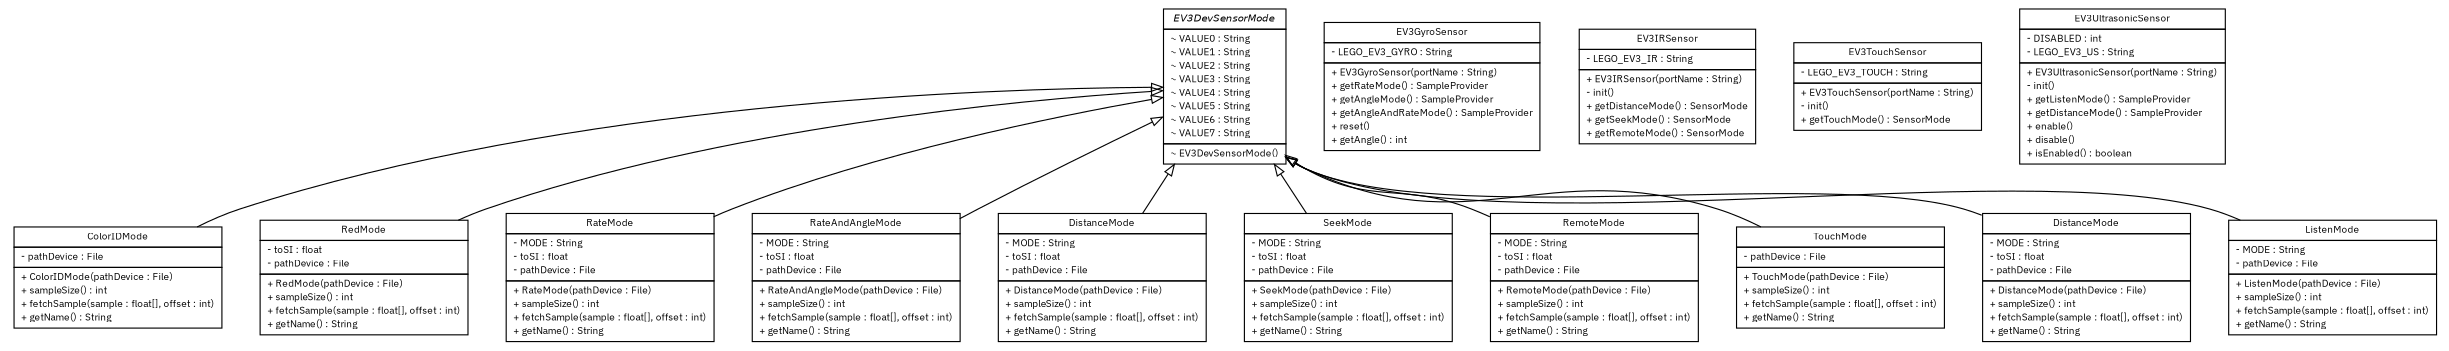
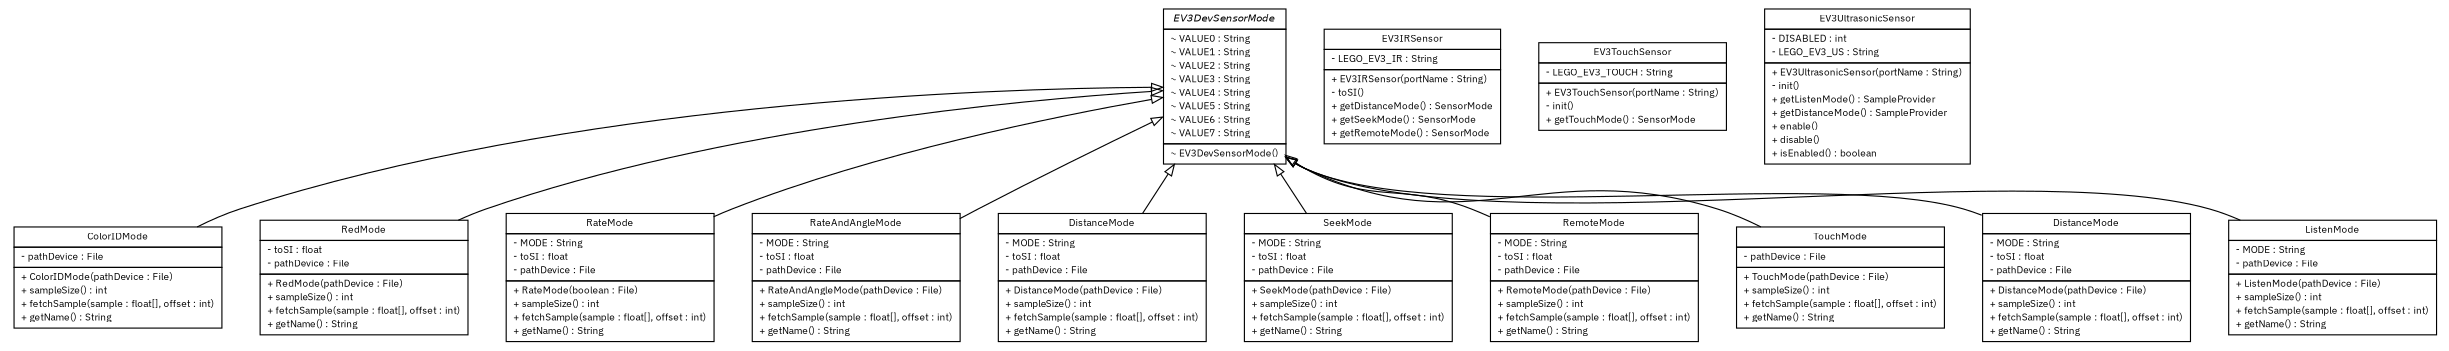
(1432, 87) -> none
(1601, 93) -> (1348, 93)
(583, 290) -> (576, 290)
